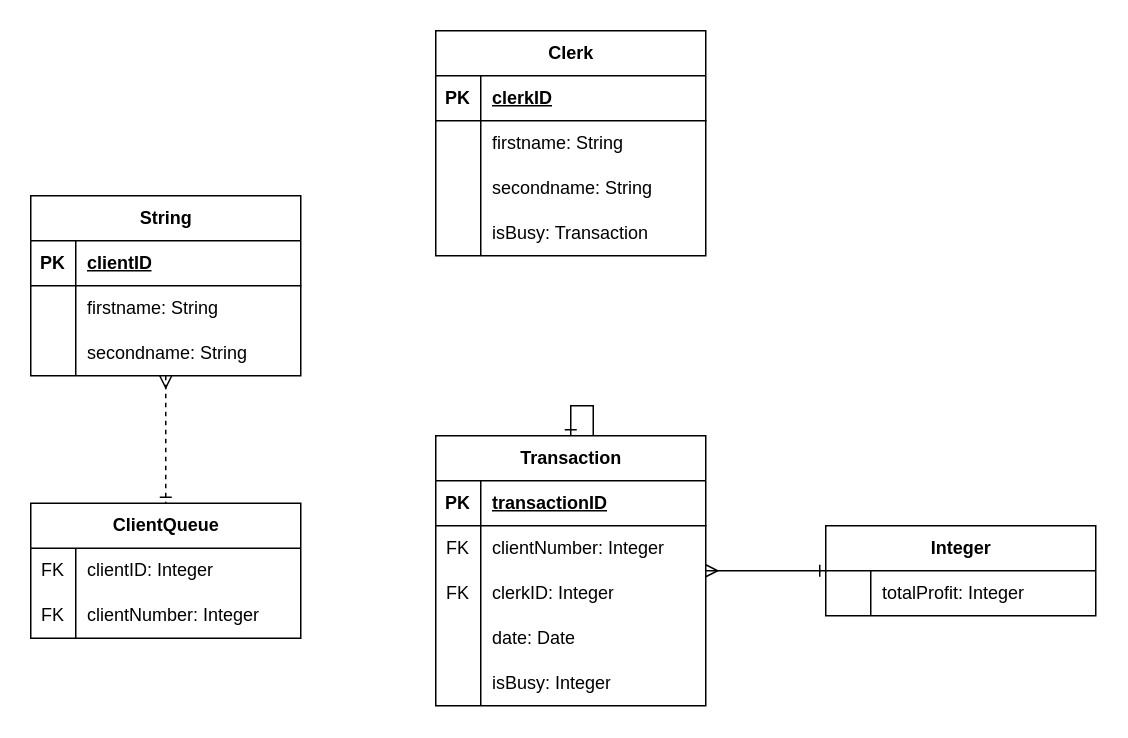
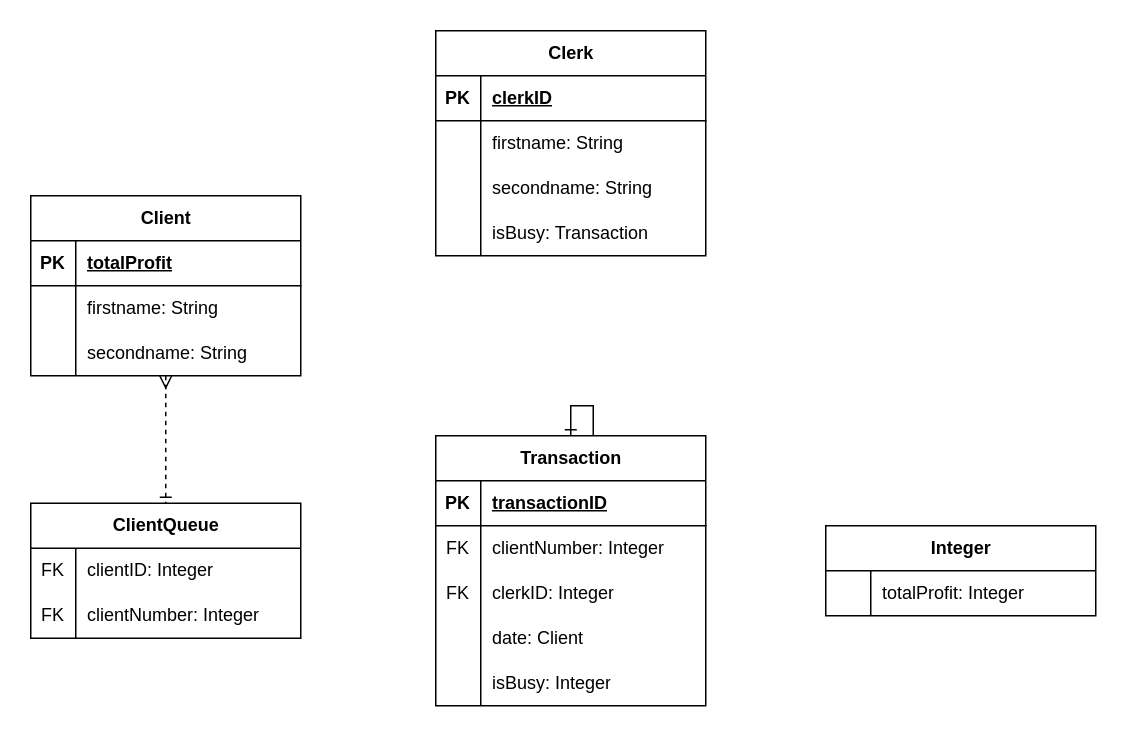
(167, 218) -> (167, 218)
(123, 263) -> (139, 263)
(766, 571) -> none
(538, 638) -> (544, 638)
